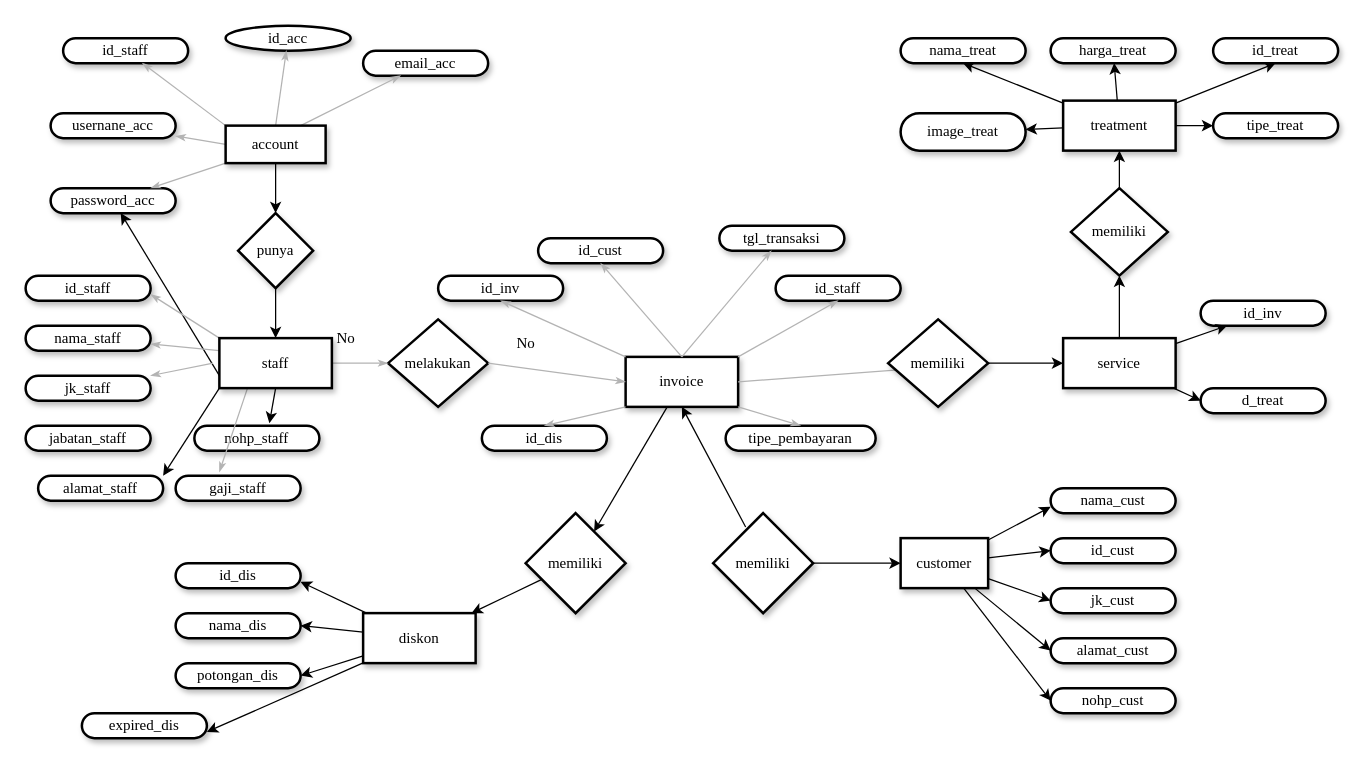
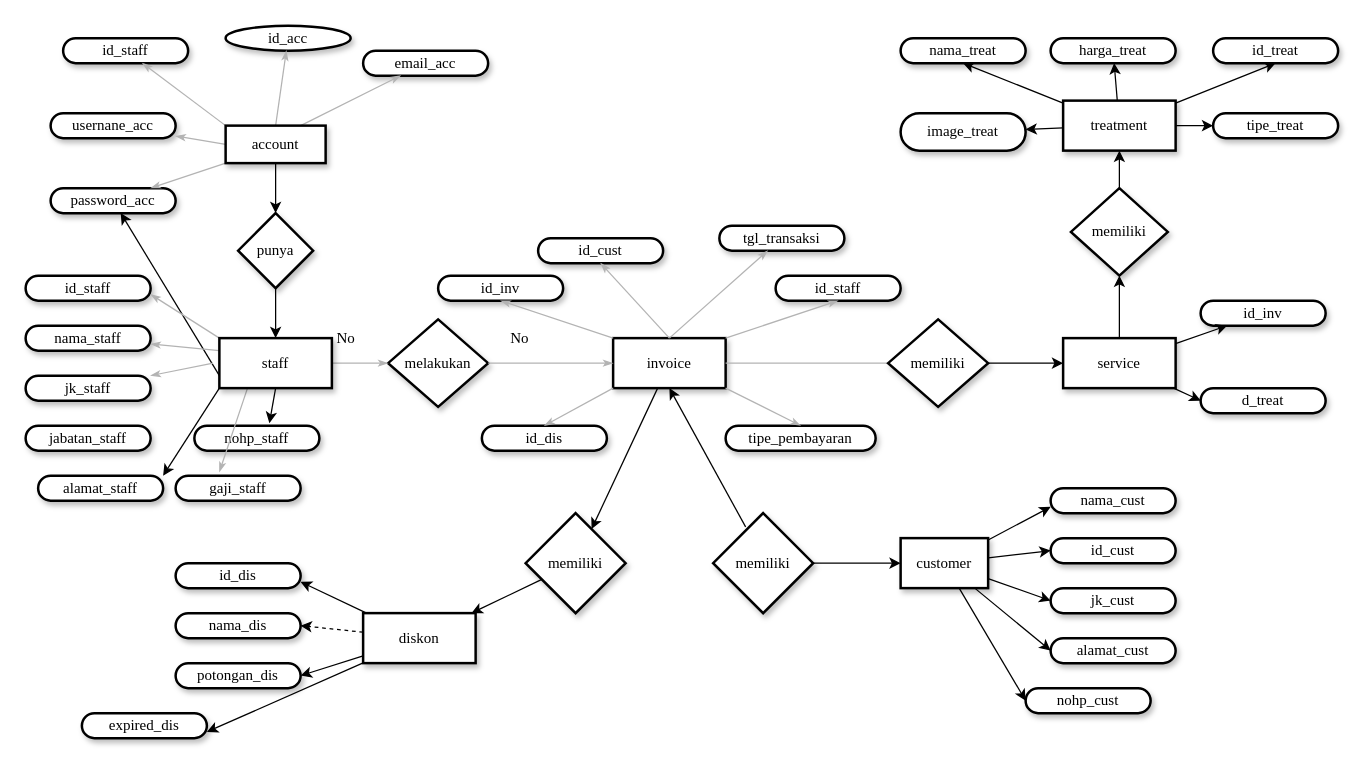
(682, 382) -> (669, 363)
(335, 629) -> (335, 629)
(1113, 701) -> (1088, 701)
